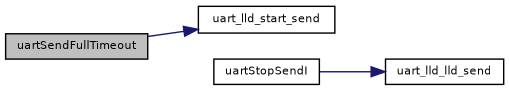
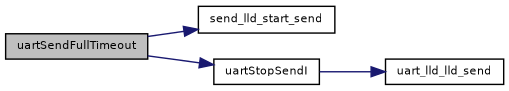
(267, 20) -> (267, 20)
none -> (174, 59)
